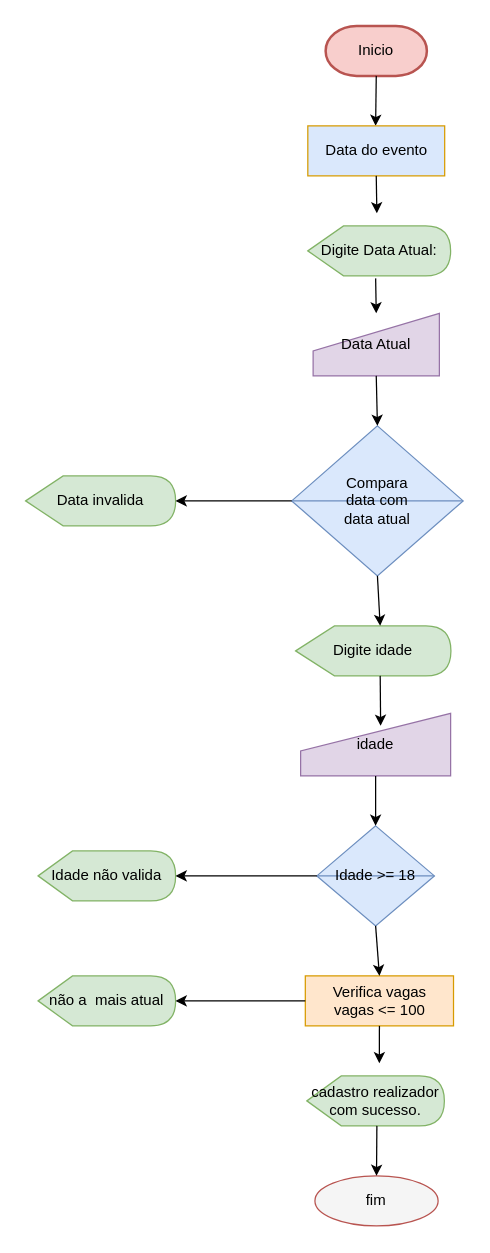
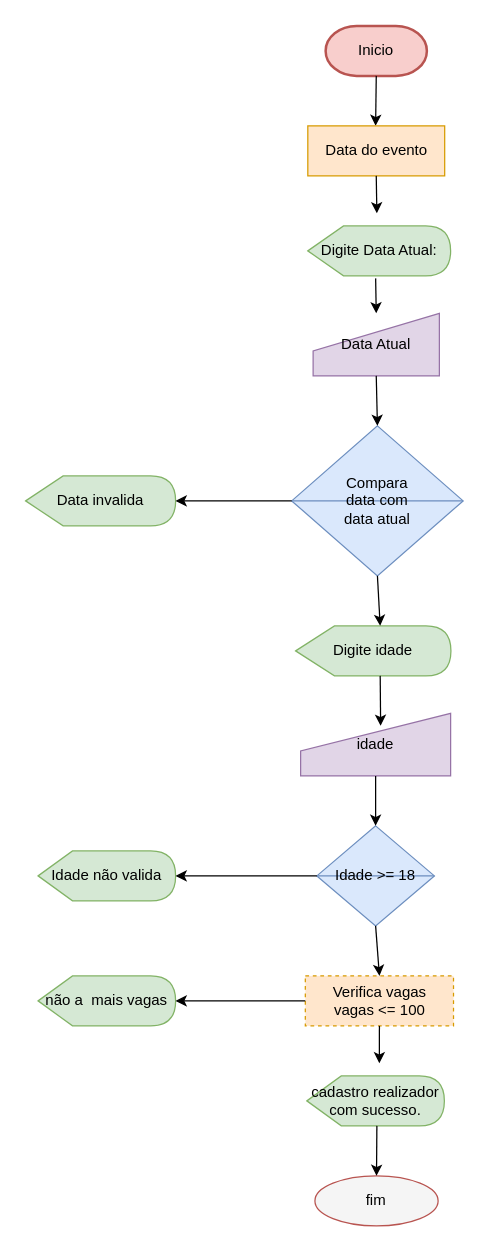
(376, 151) -> (376, 151)
(107, 1001) -> (107, 1001)
(379, 1001) -> (379, 1001)
